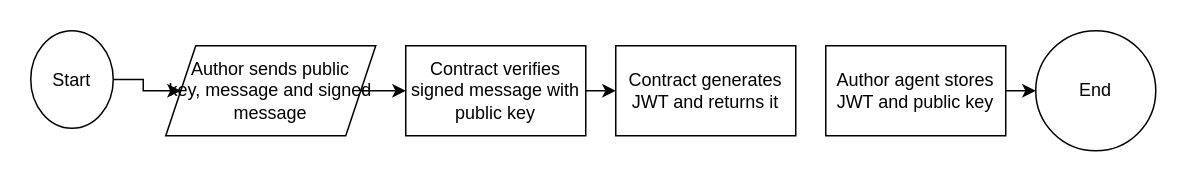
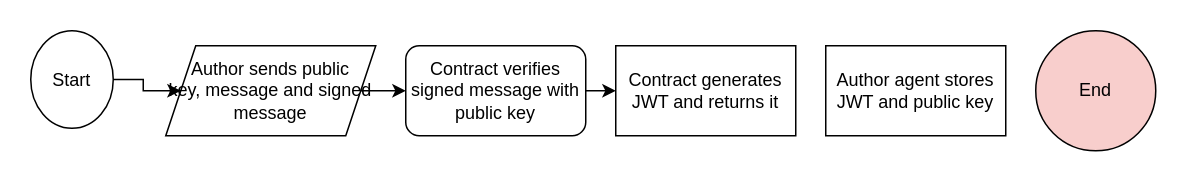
(496, 91) -> (496, 91)
(1016, 91) -> none
(1096, 91) -> (1096, 91)
